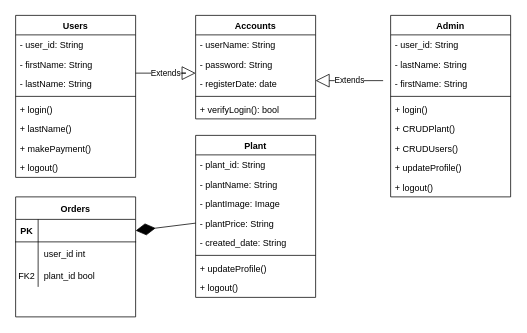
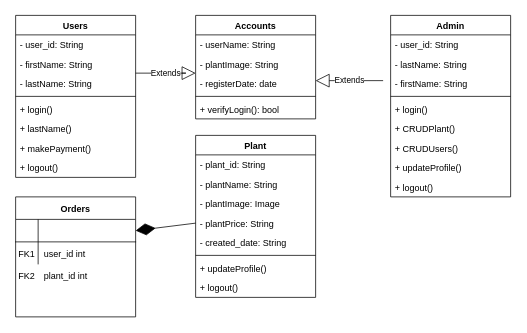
(240, 65) -> (244, 65)
(27, 231) -> none
none -> (27, 253)
(72, 276) -> (69, 276)
